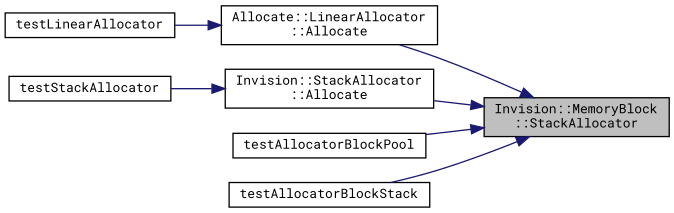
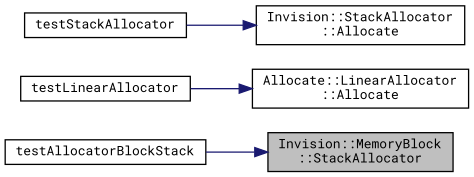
(461, 67) -> none
(452, 103) -> none
(329, 146) -> none
